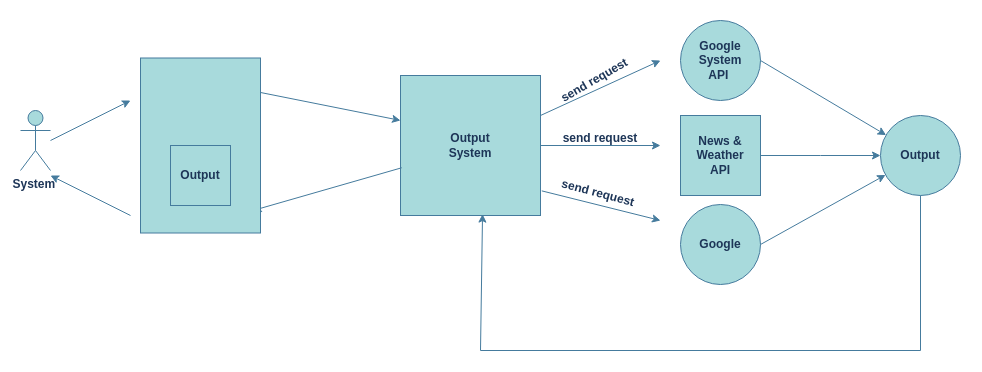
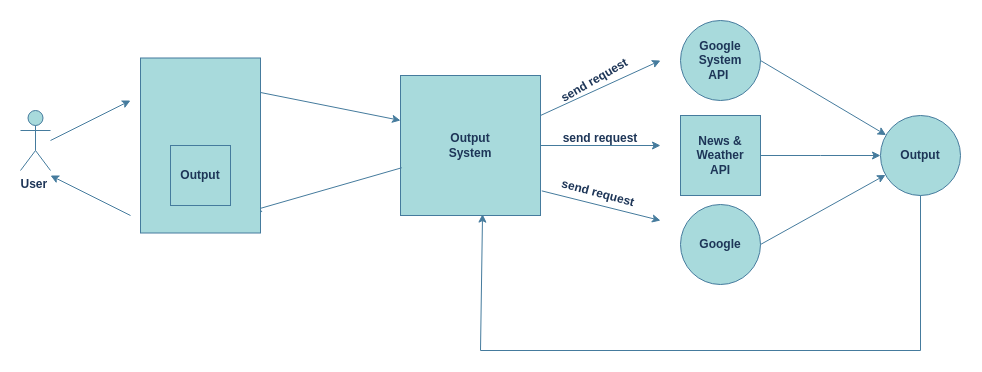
(36, 185) -> (36, 185)
